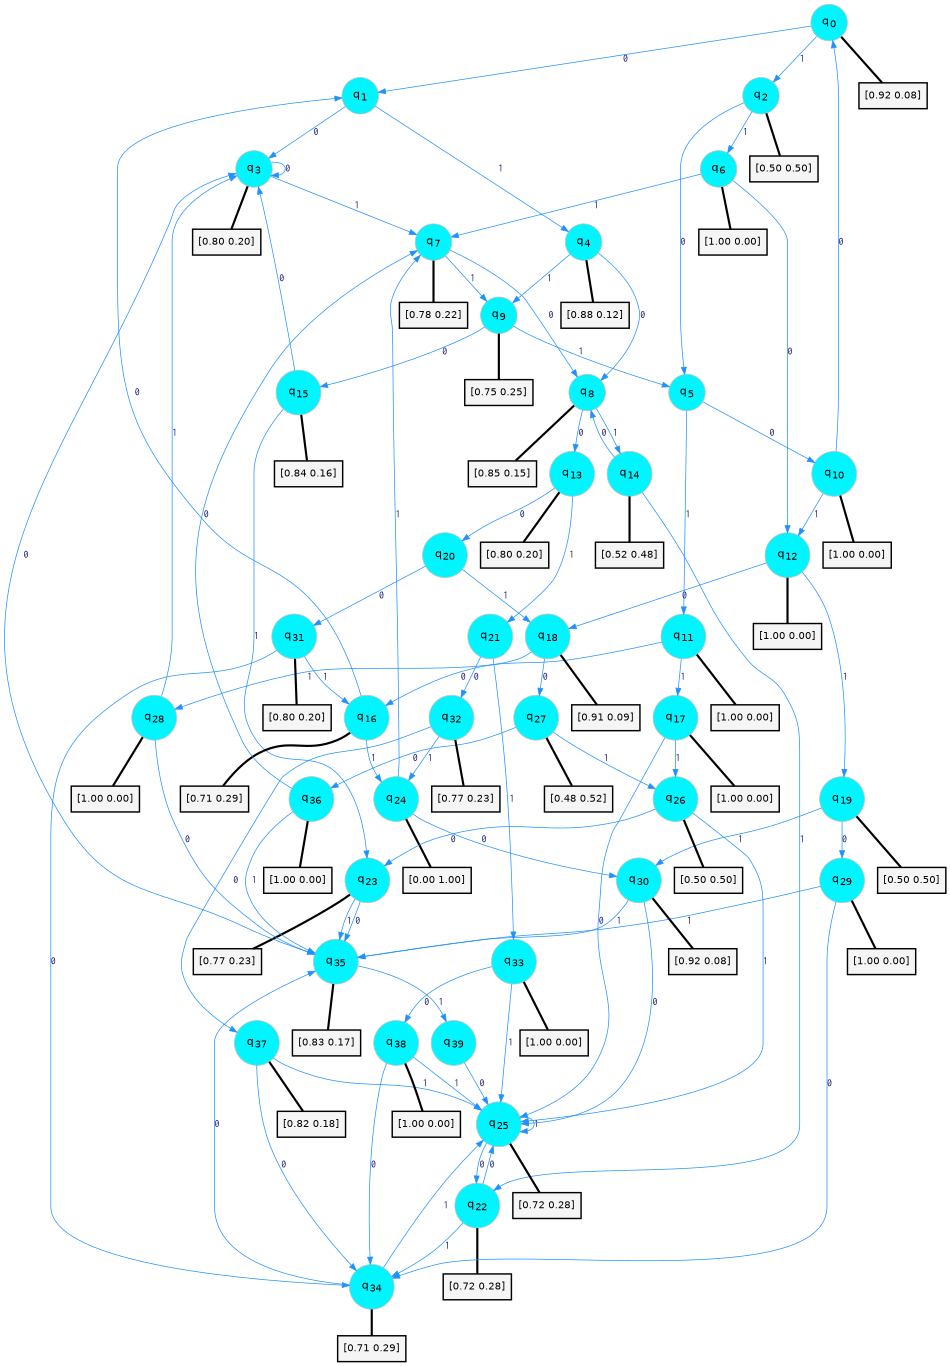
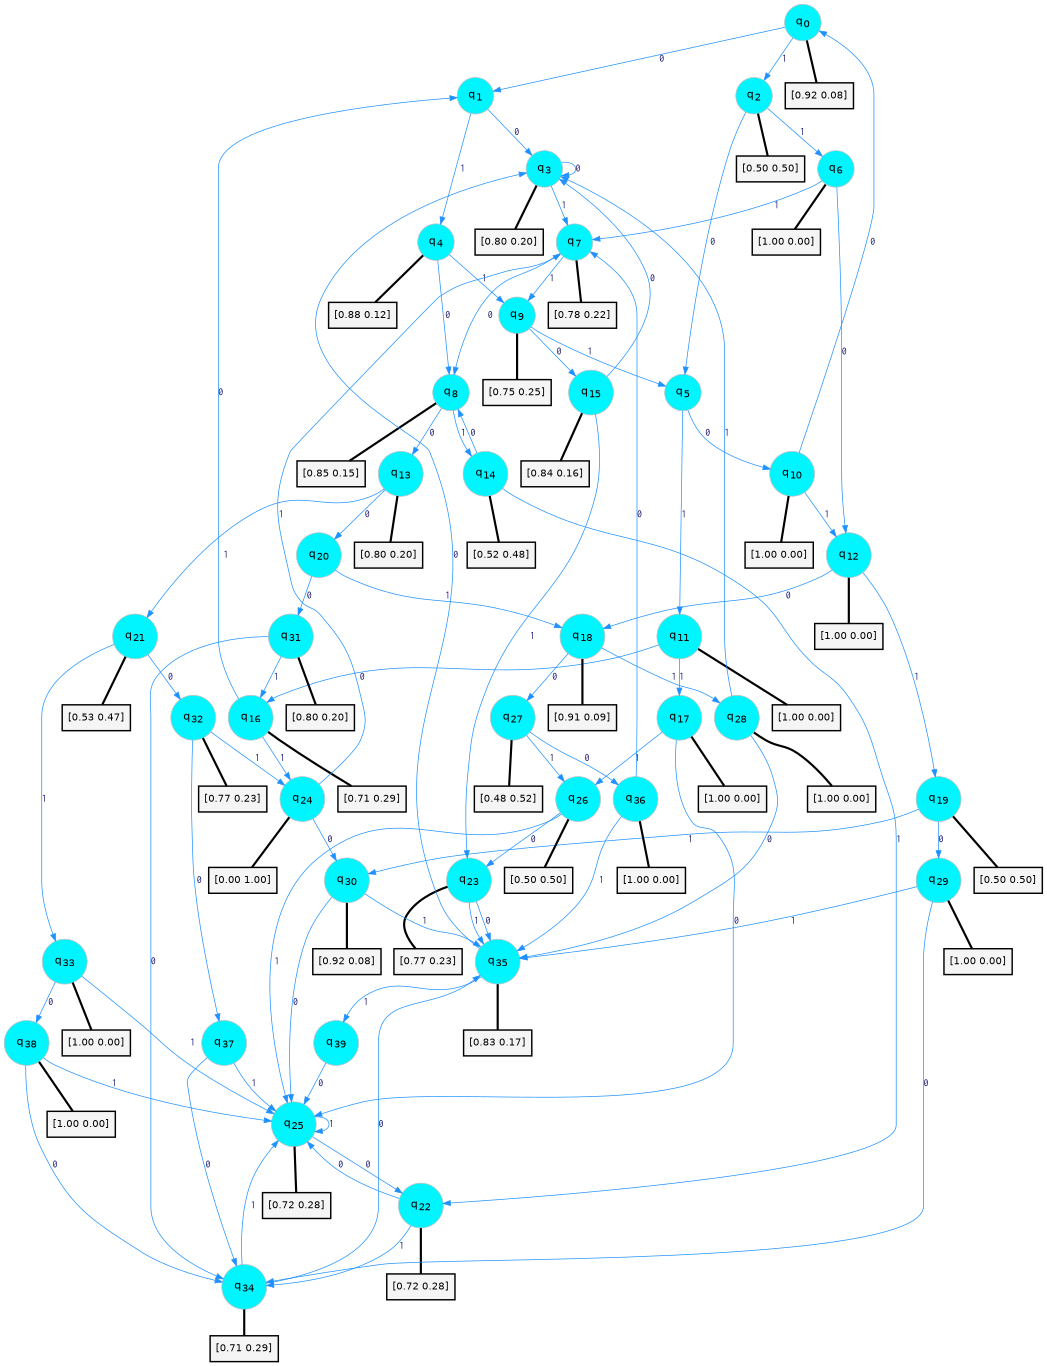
none -> (96, 718)
(311, 1124) -> none
